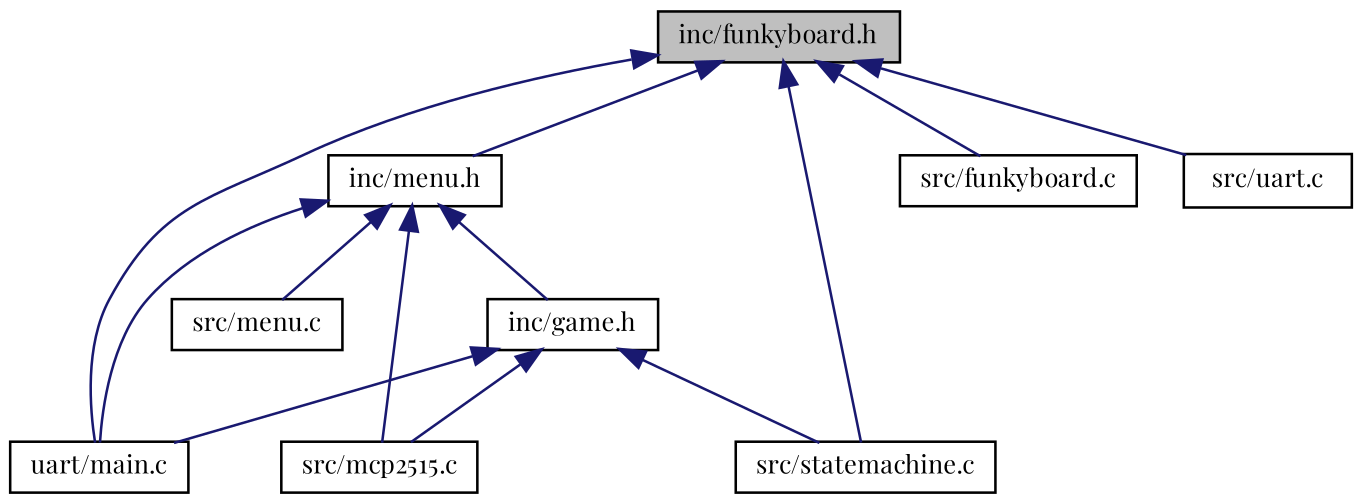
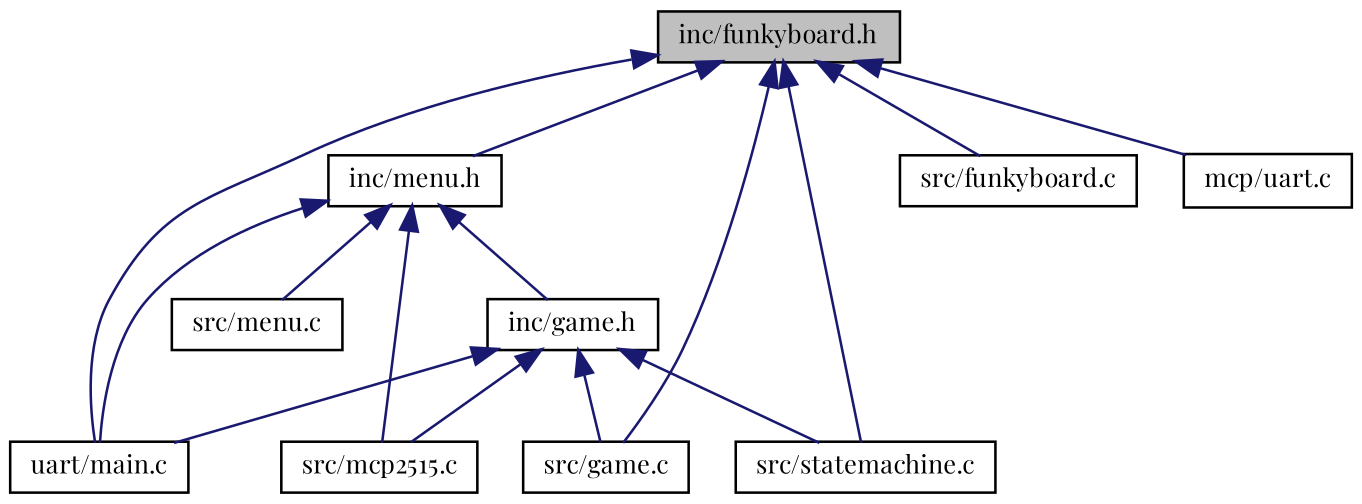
(1268, 181) -> (1268, 181)
none -> (606, 467)
